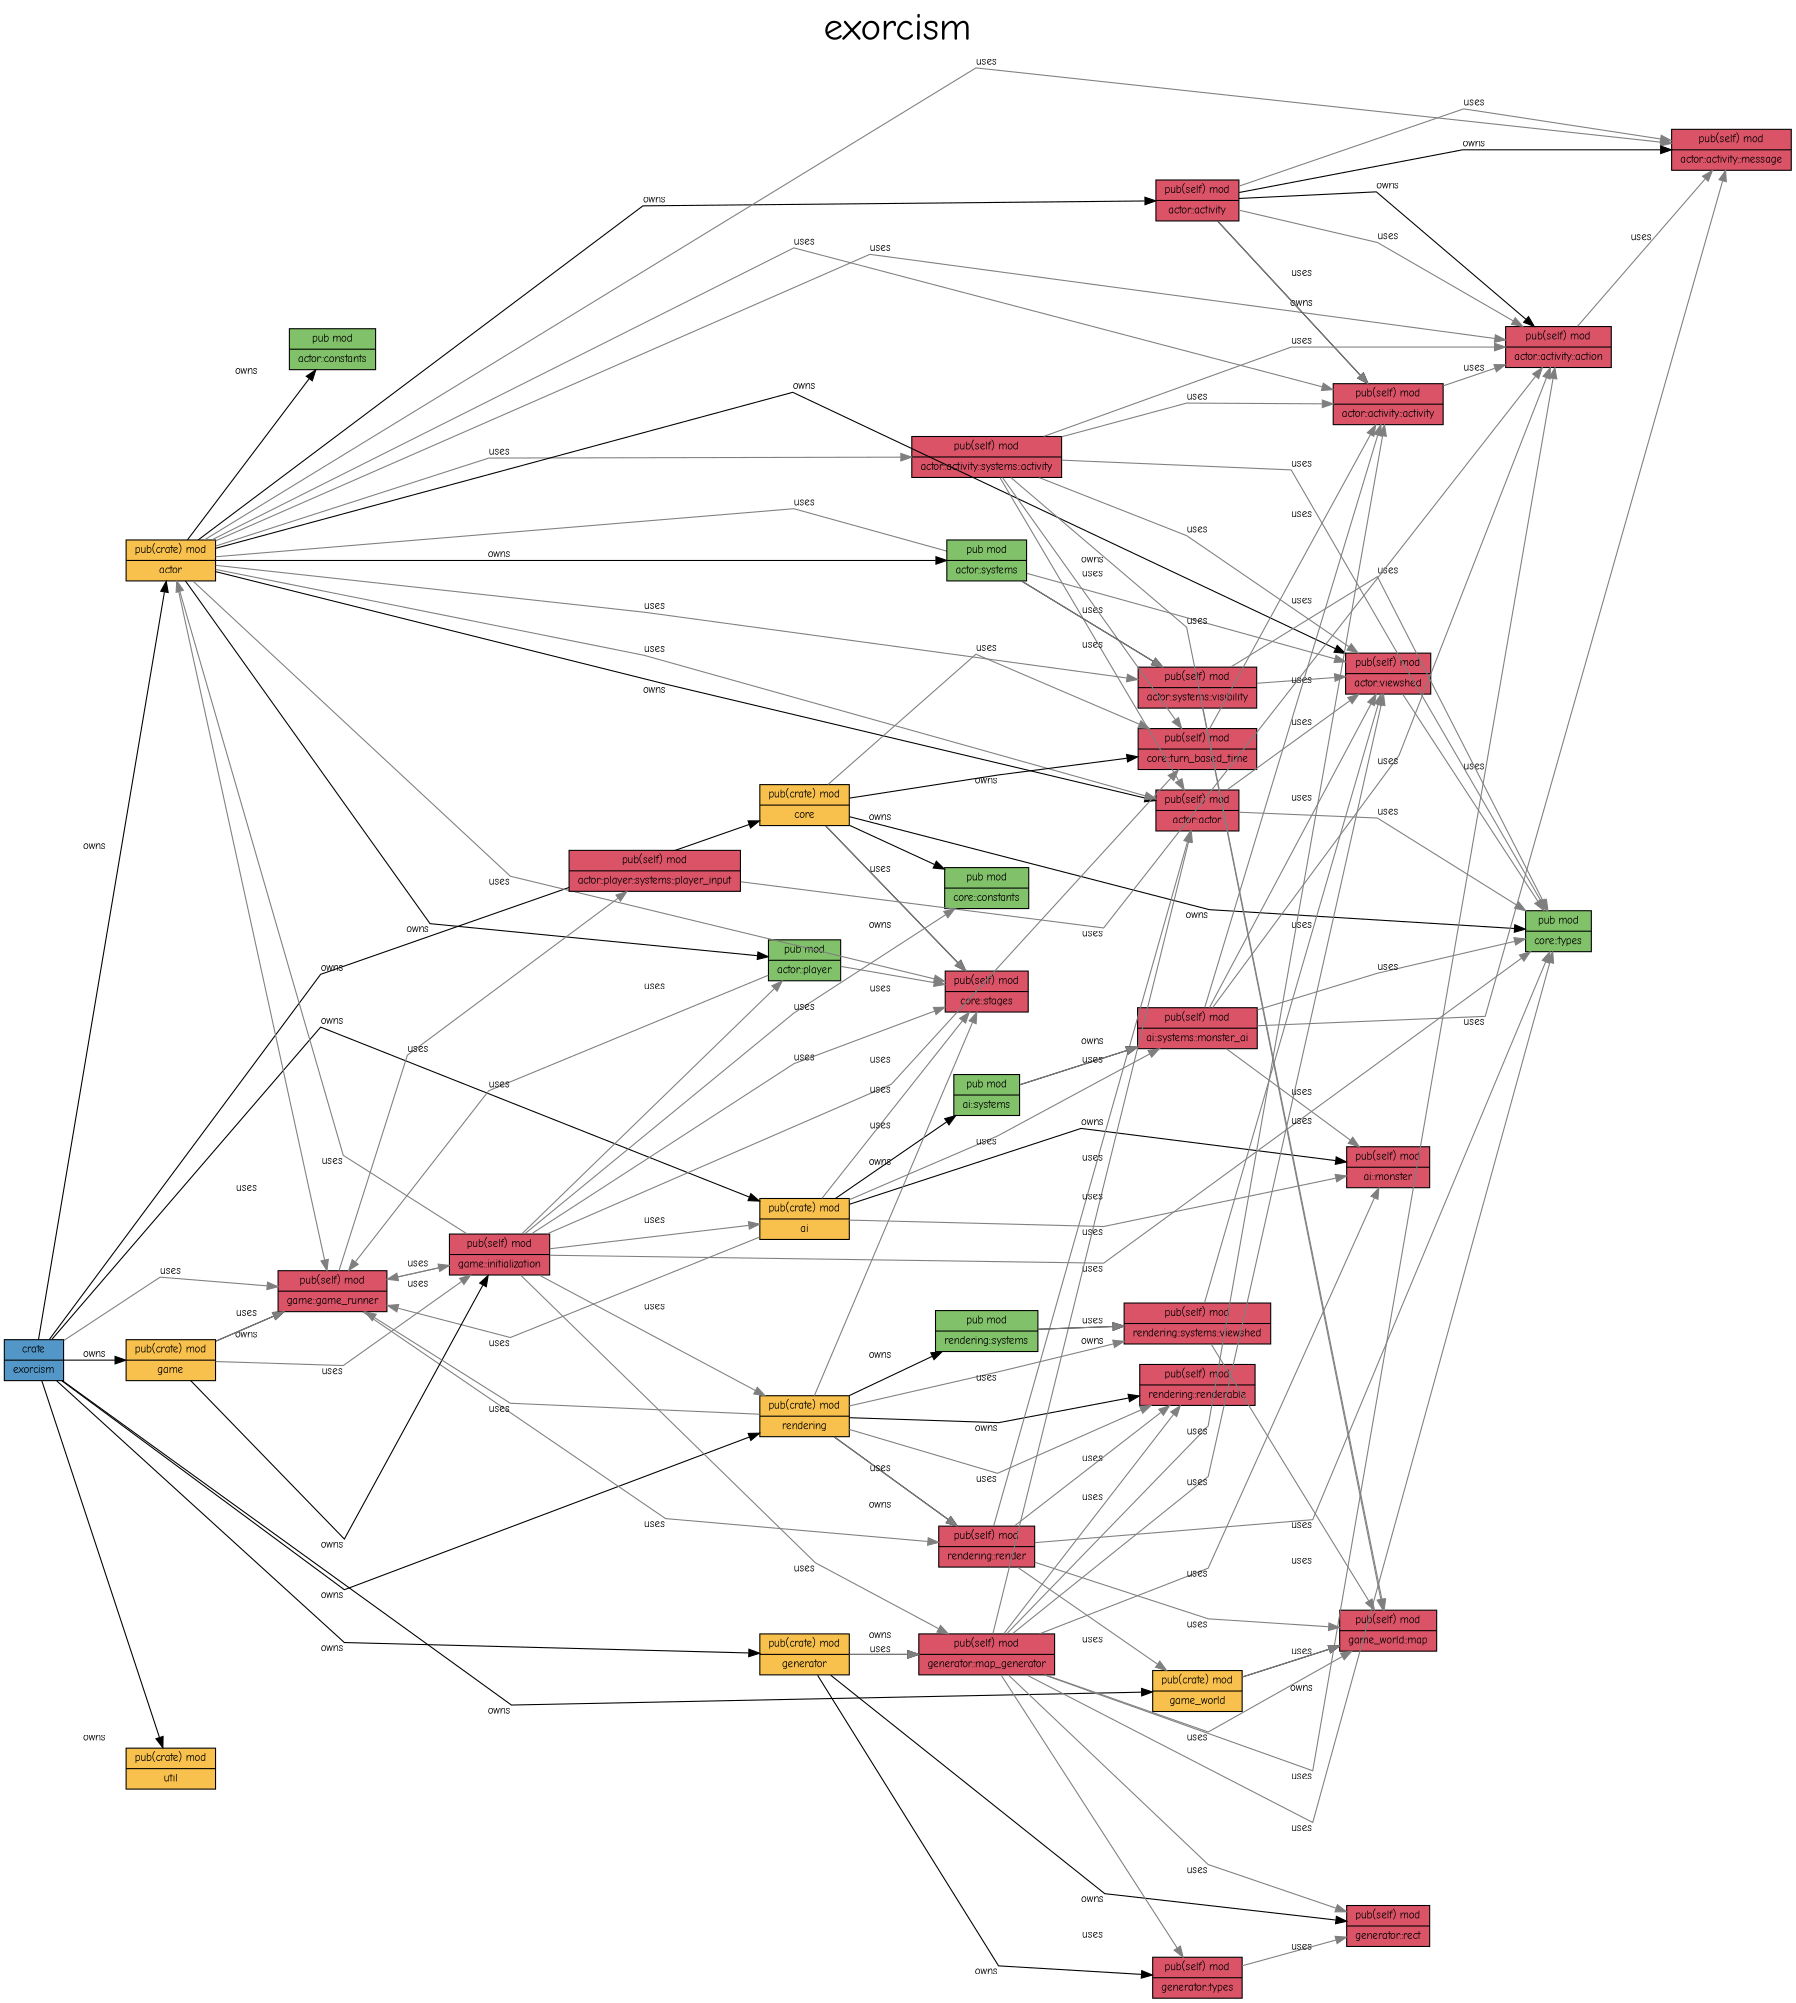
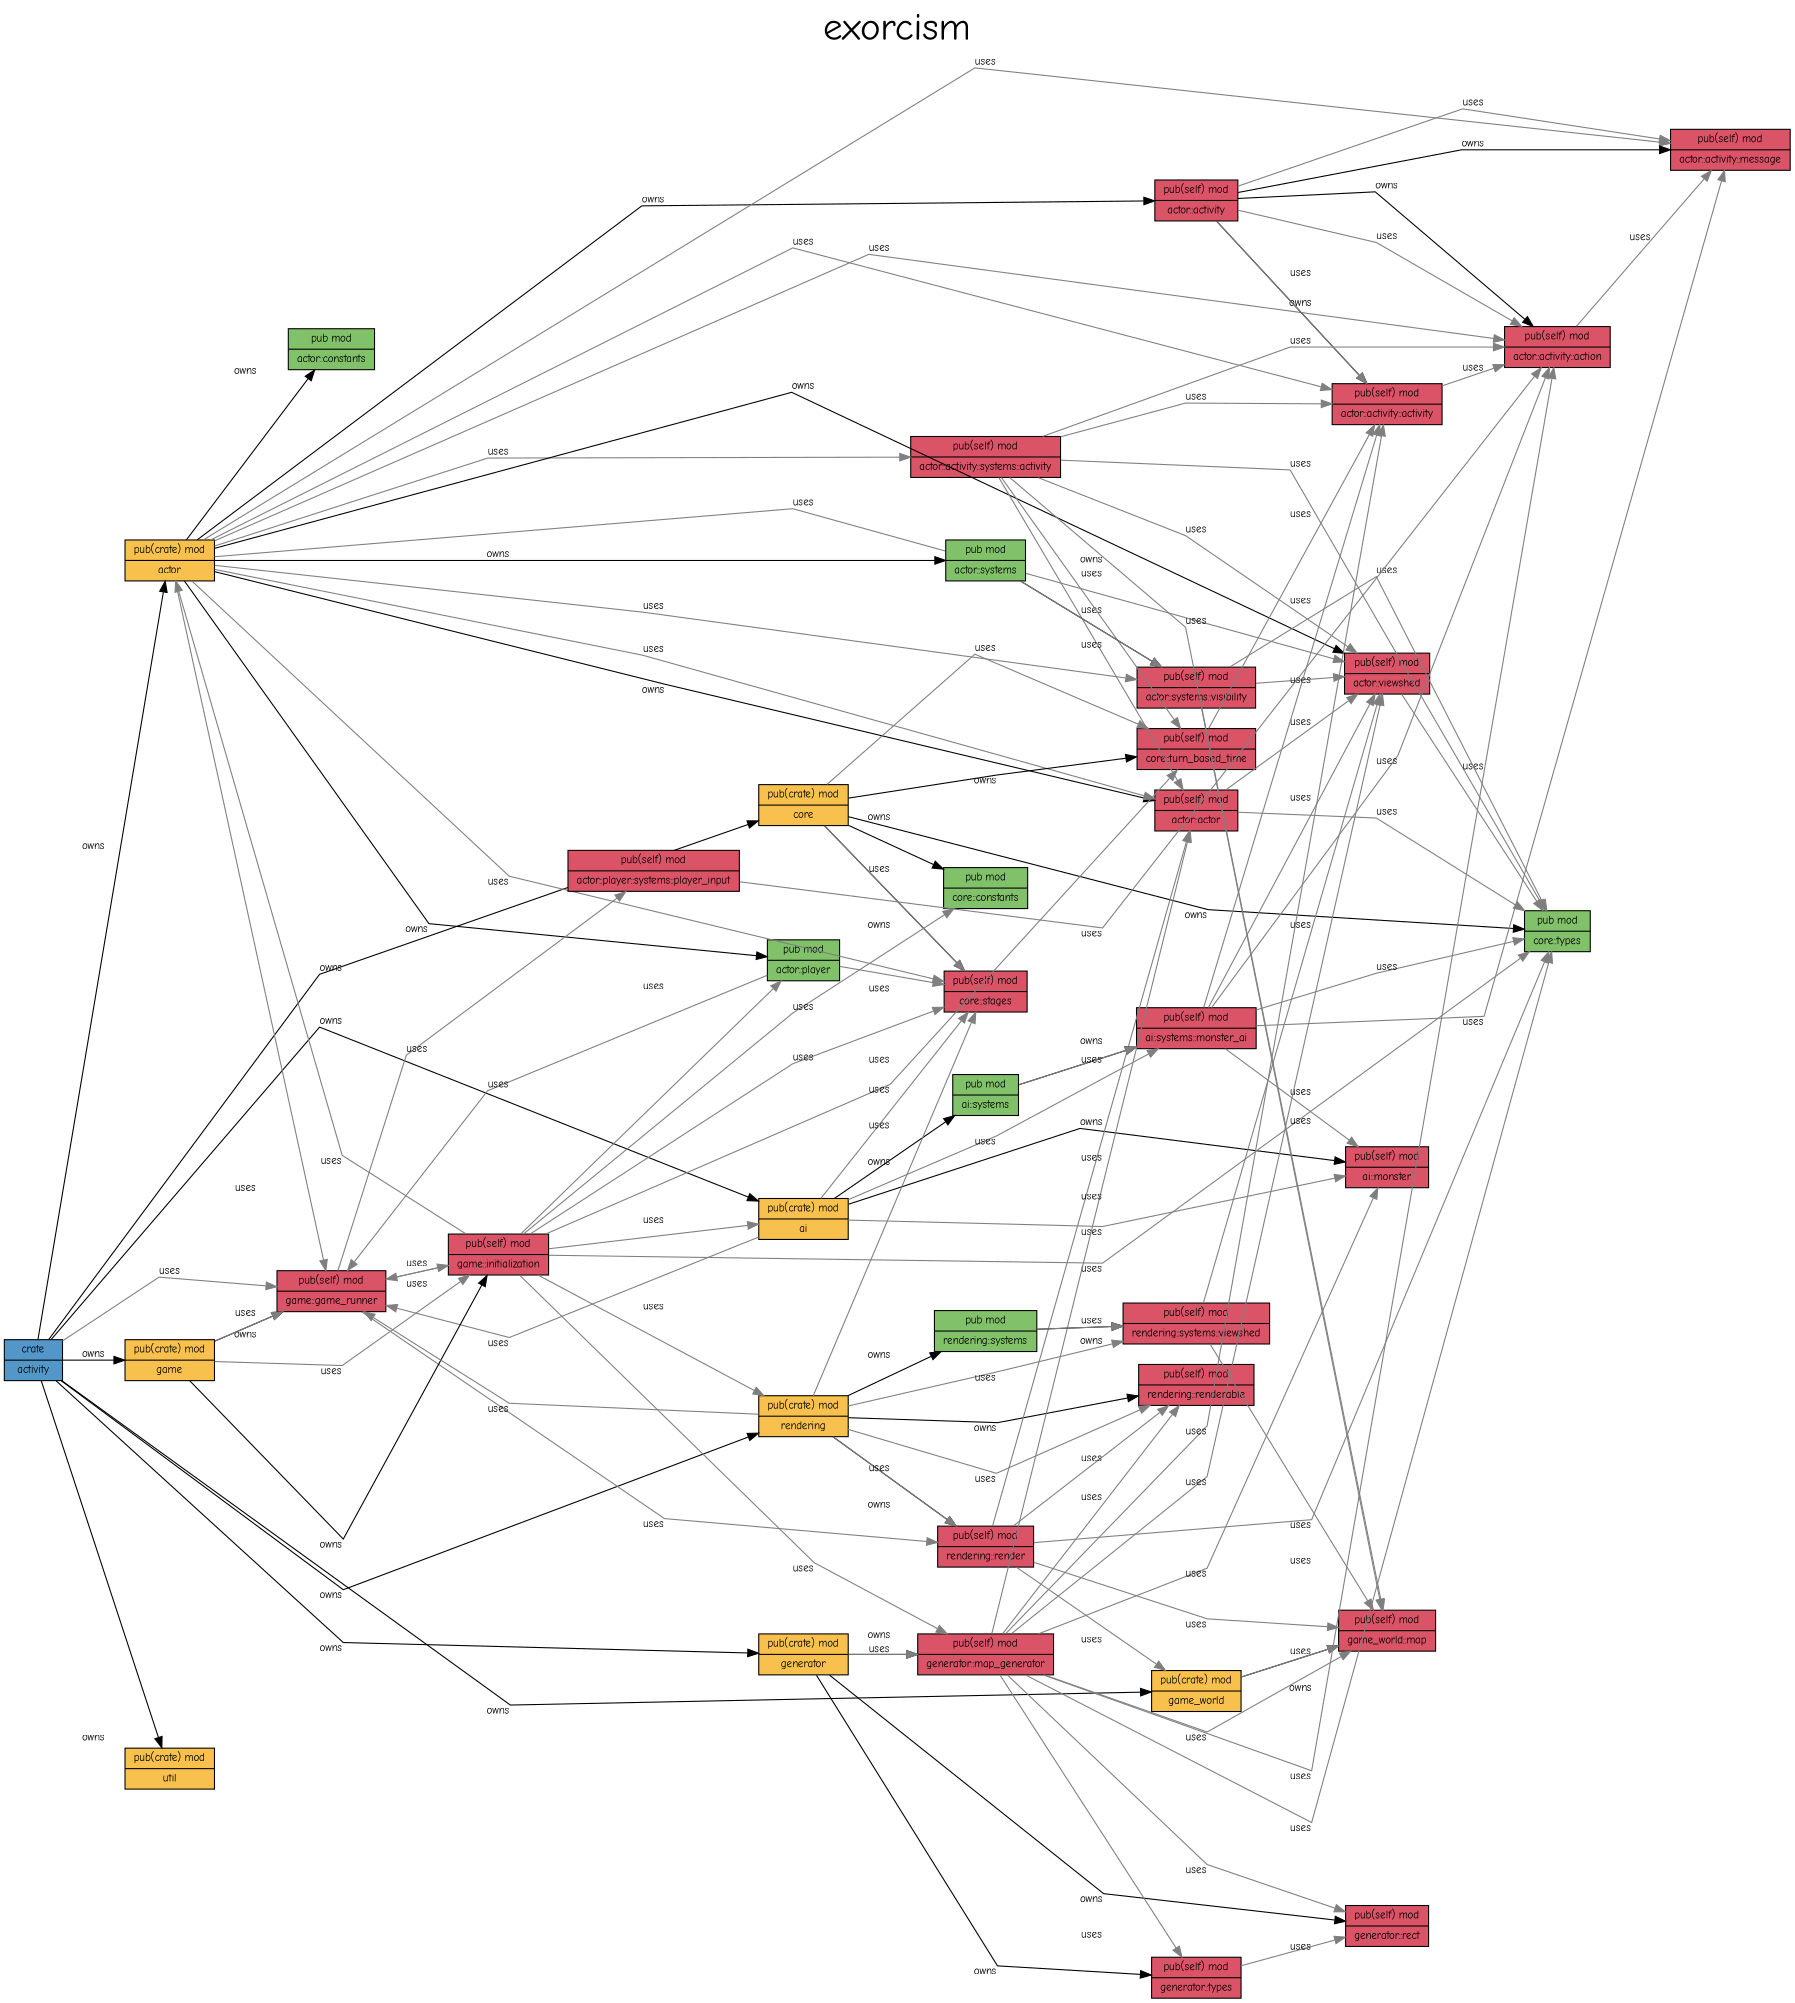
(34, 1370) -> (33, 1370)
